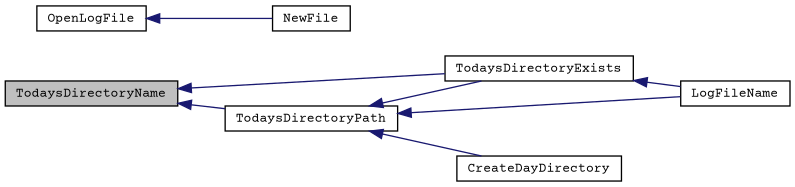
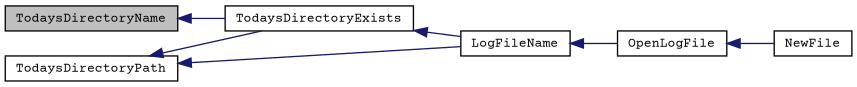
none -> (600, 43)
(208, 107) -> none
(539, 169) -> none
